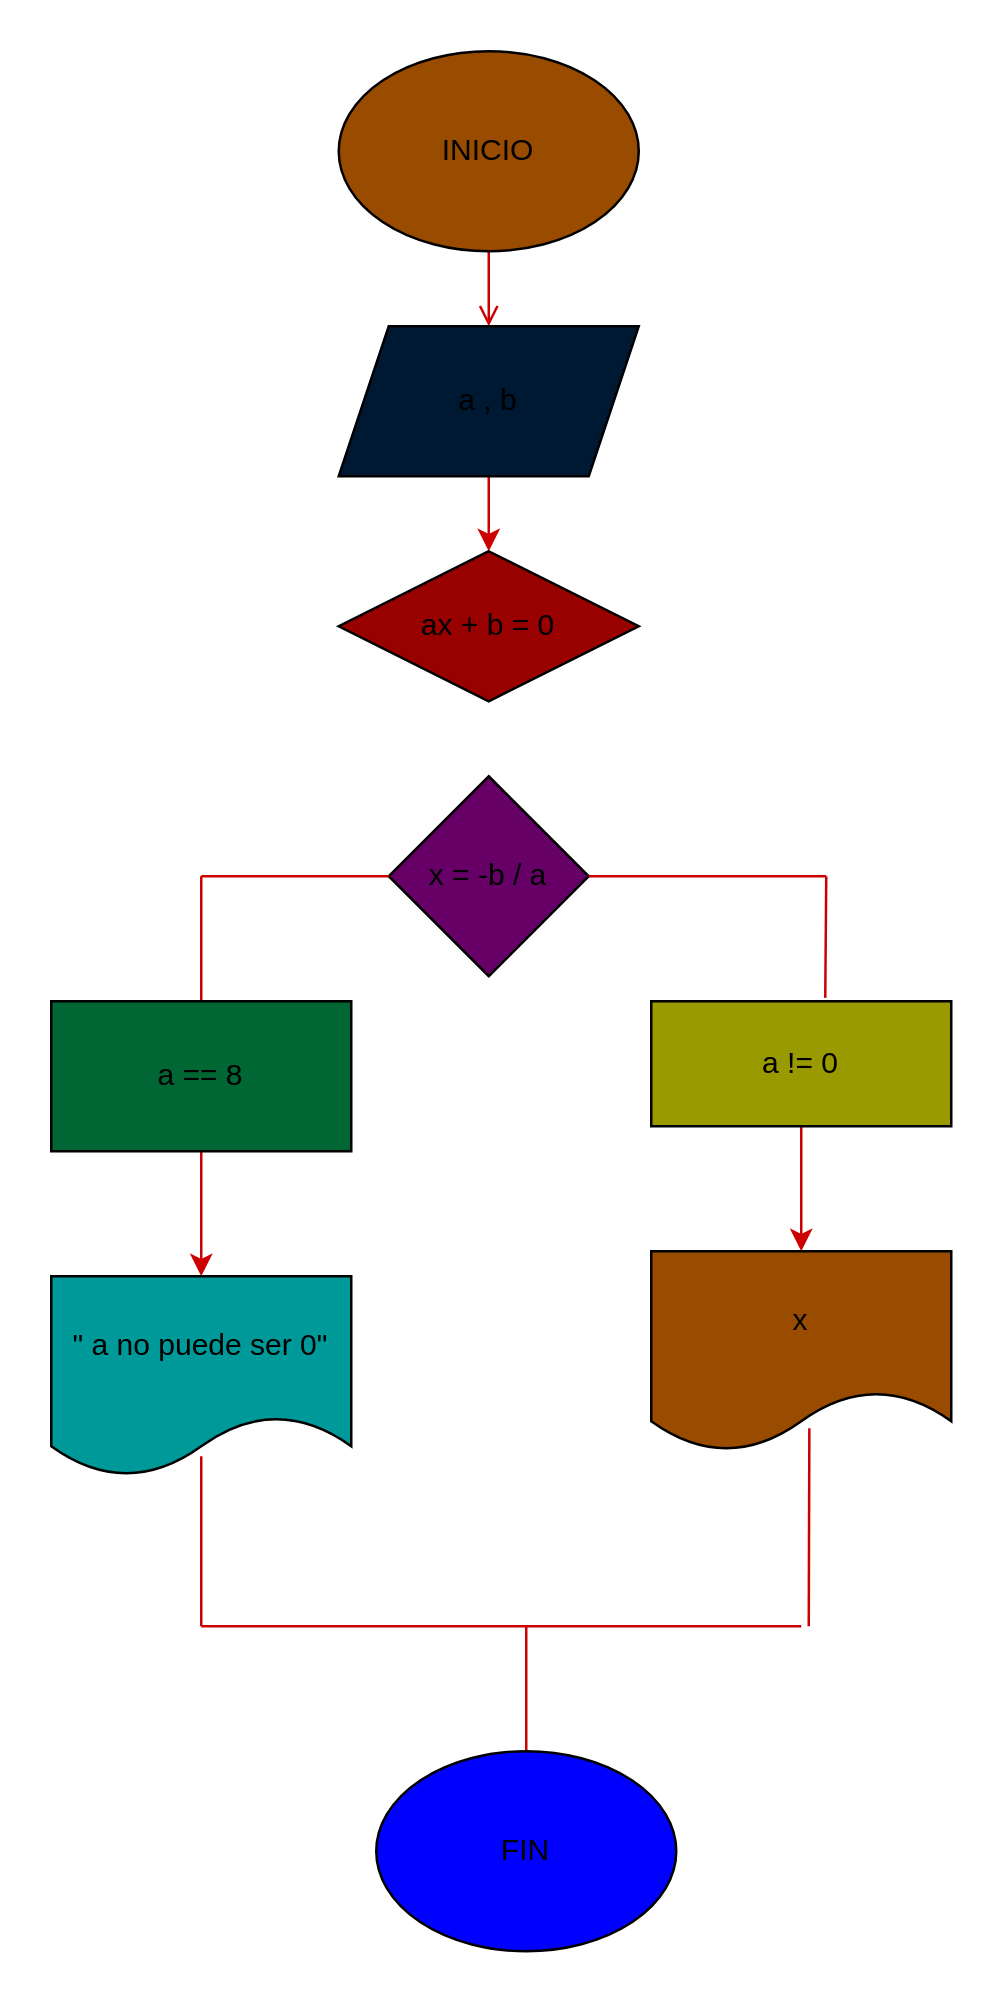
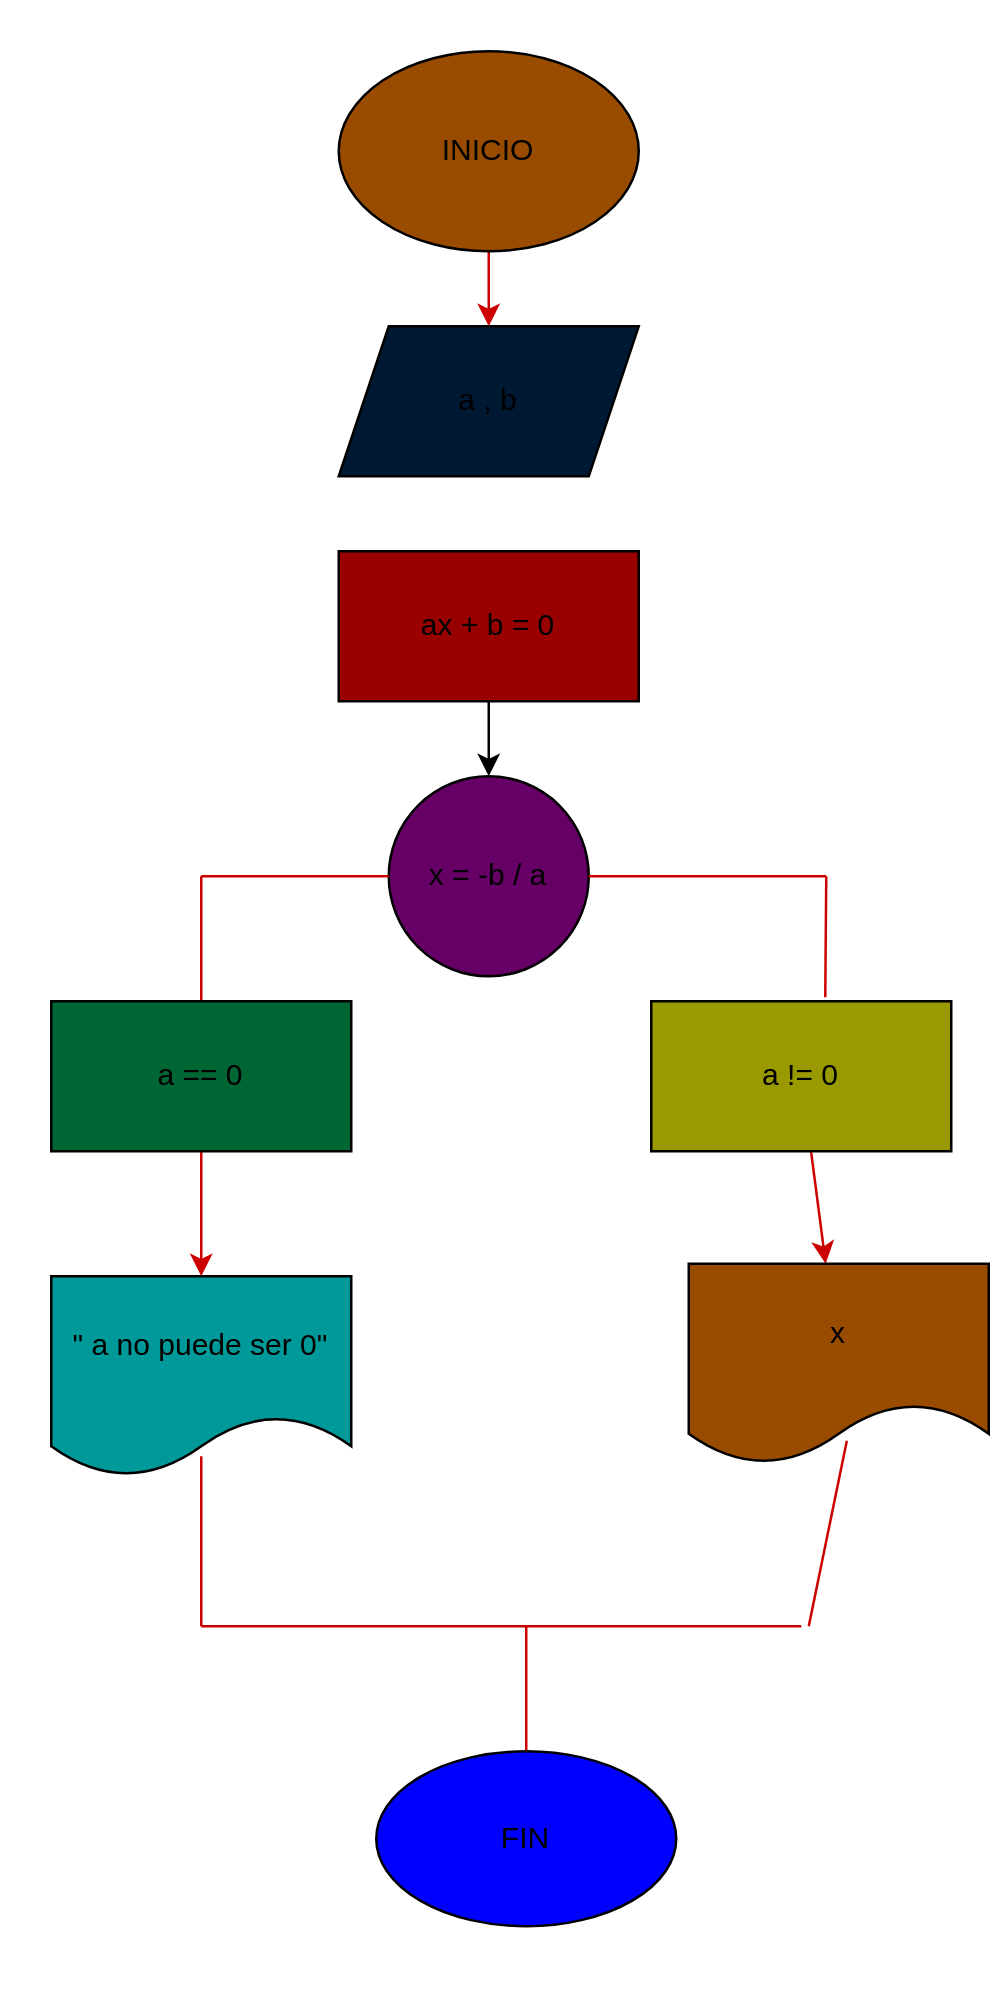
(489, 312) -> (489, 308)
(489, 505) -> none
(489, 626) -> (489, 626)
none -> (489, 730)
(489, 876) -> (489, 876)
(801, 1064) -> (801, 1076)
(201, 1076) -> (201, 1076)
(801, 1351) -> (839, 1364)
(526, 1851) -> (526, 1839)
